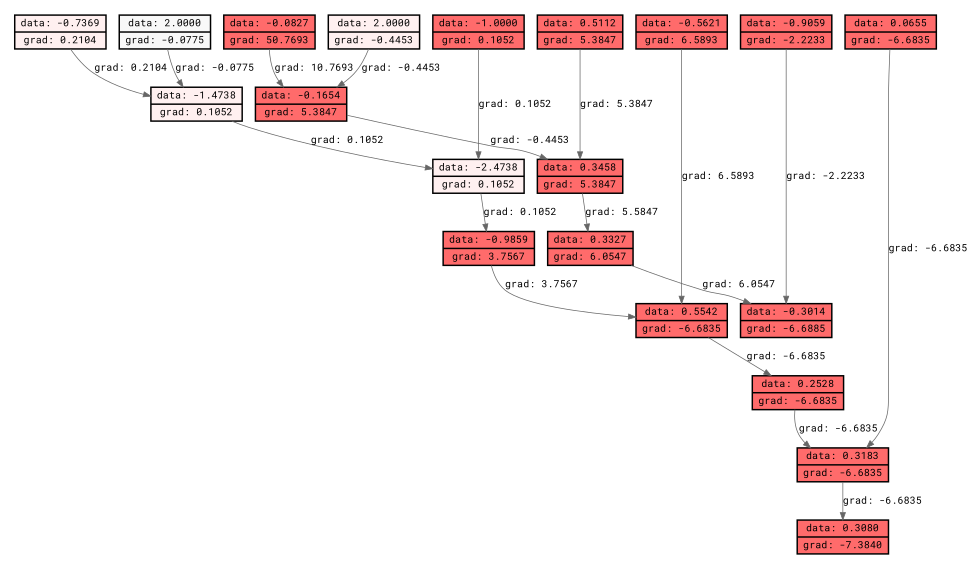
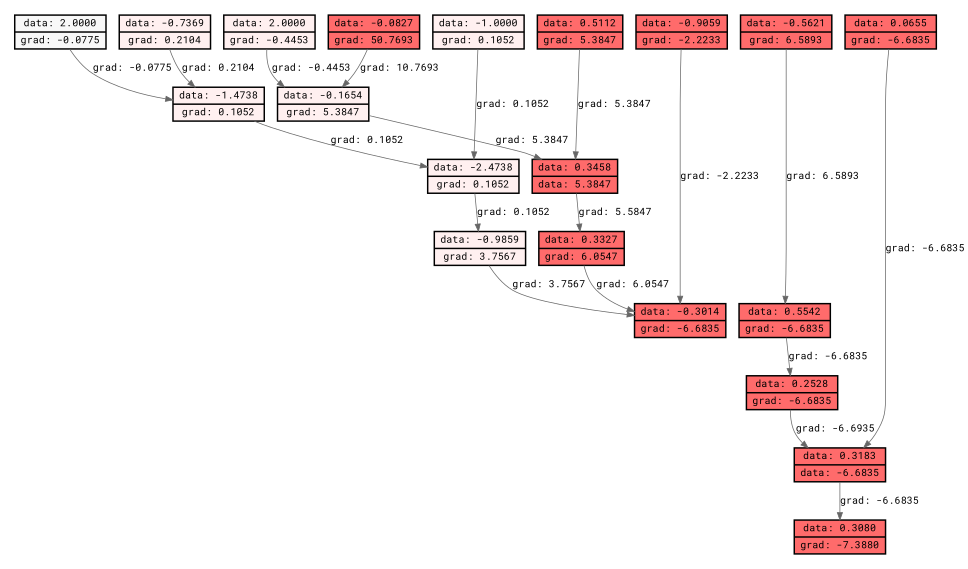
(478, 32) -> (478, 32)
(301, 104) -> (323, 104)
(530, 140) -> (532, 140)
(580, 184) -> (575, 184)
(489, 248) -> (480, 248)
(551, 306) -> (552, 303)
(786, 329) -> (680, 329)
(838, 429) -> (835, 429)
(843, 473) -> (840, 473)
(843, 545) -> (840, 545)
